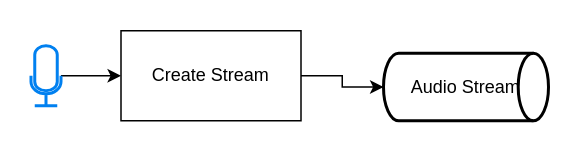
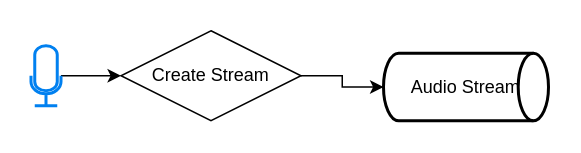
(211, 76) -> (211, 76)
